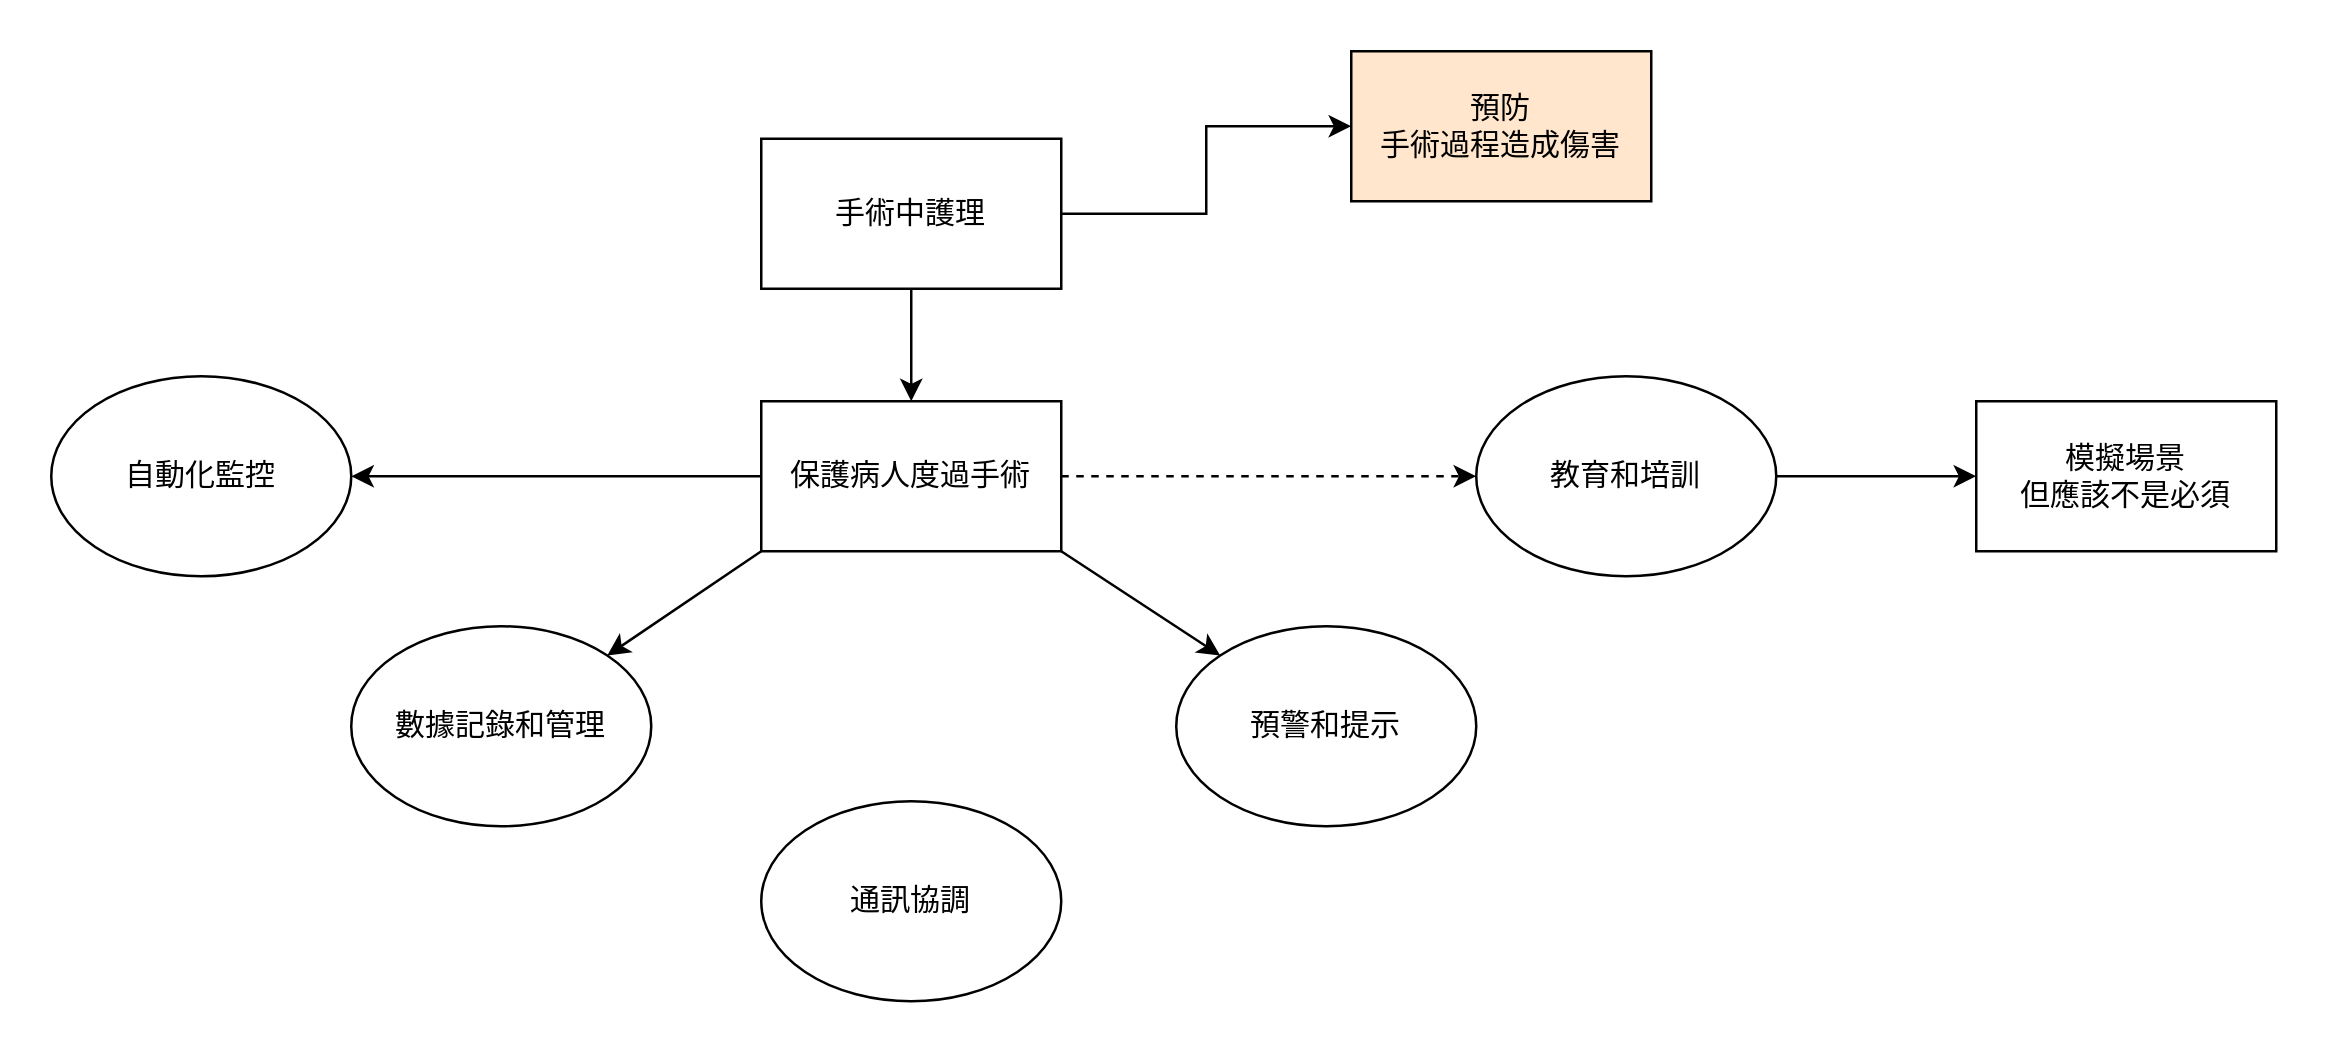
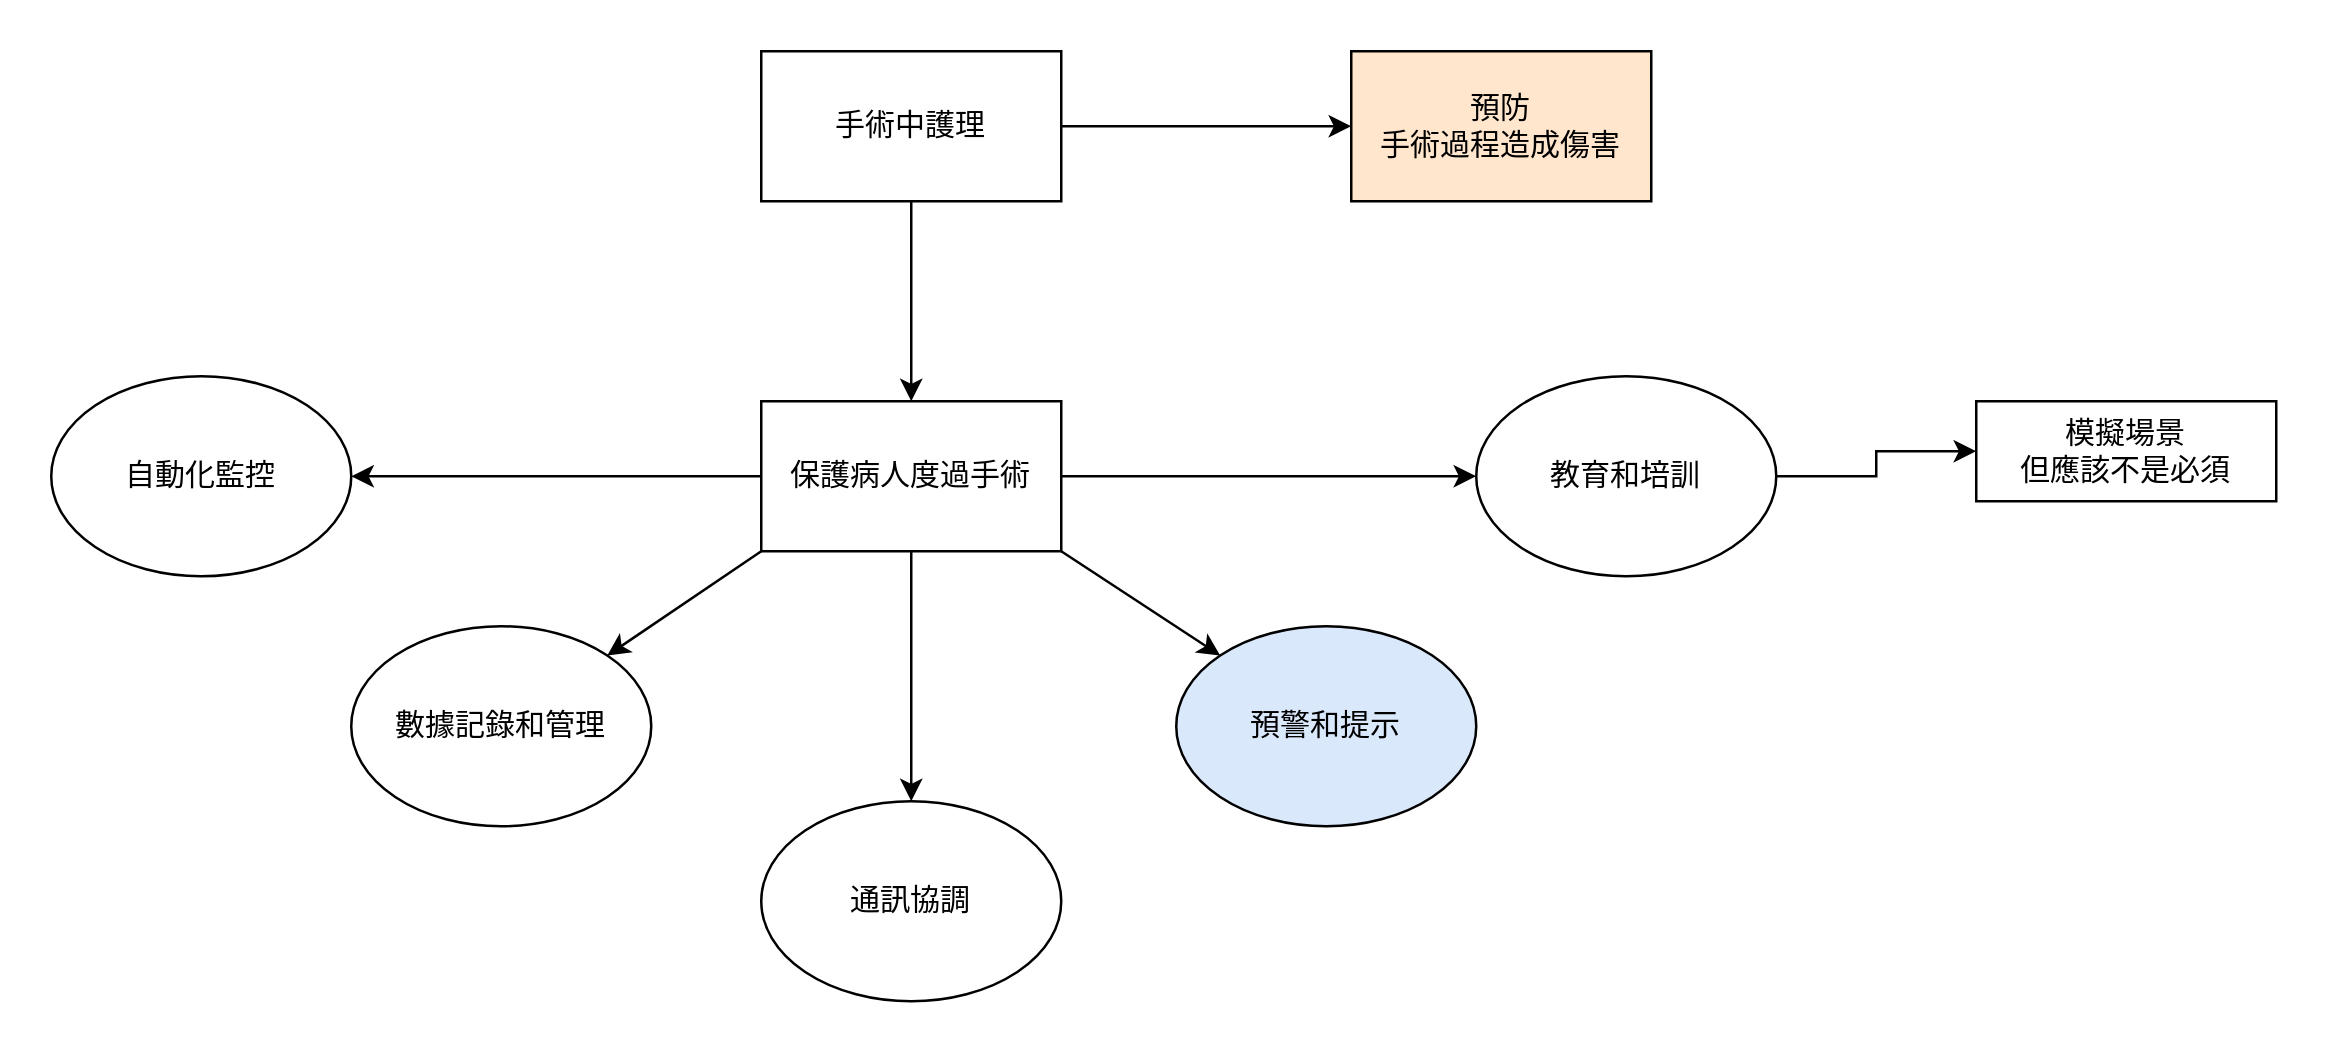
(911, 214) -> (911, 126)
(1257, 476) -> (1257, 476)
(2126, 476) -> (2126, 451)
none -> (911, 668)
(1326, 726) -> (1326, 726)
